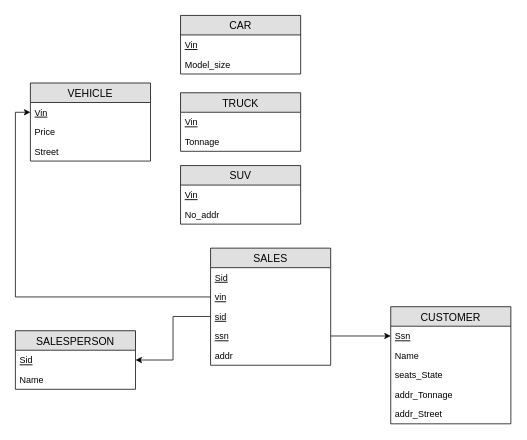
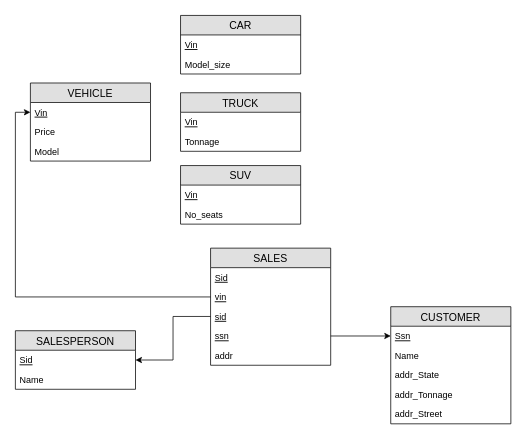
(50, 152) -> (46, 152)
(202, 215) -> (205, 215)
(422, 375) -> (420, 375)
